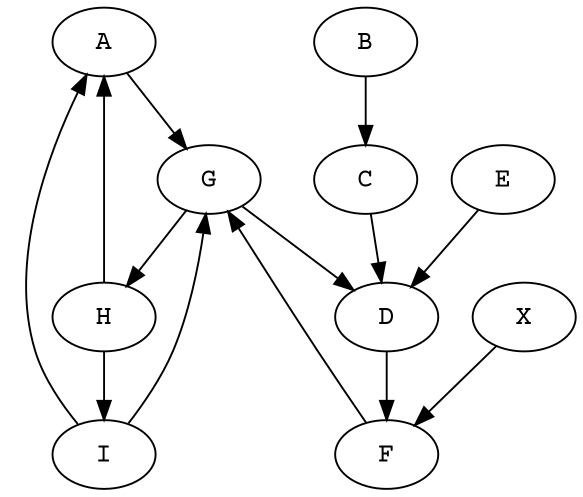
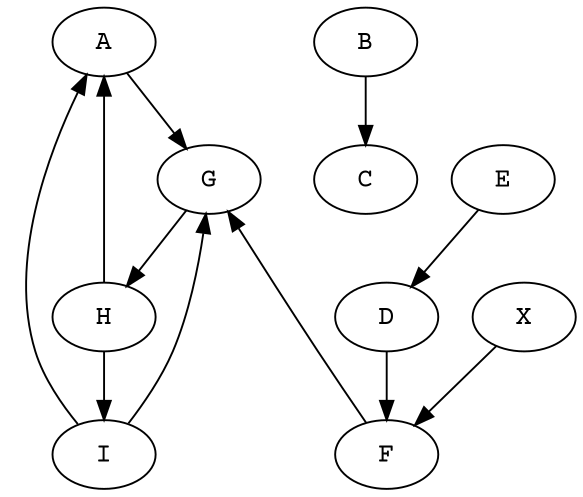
(375, 238) -> none
(290, 242) -> none
